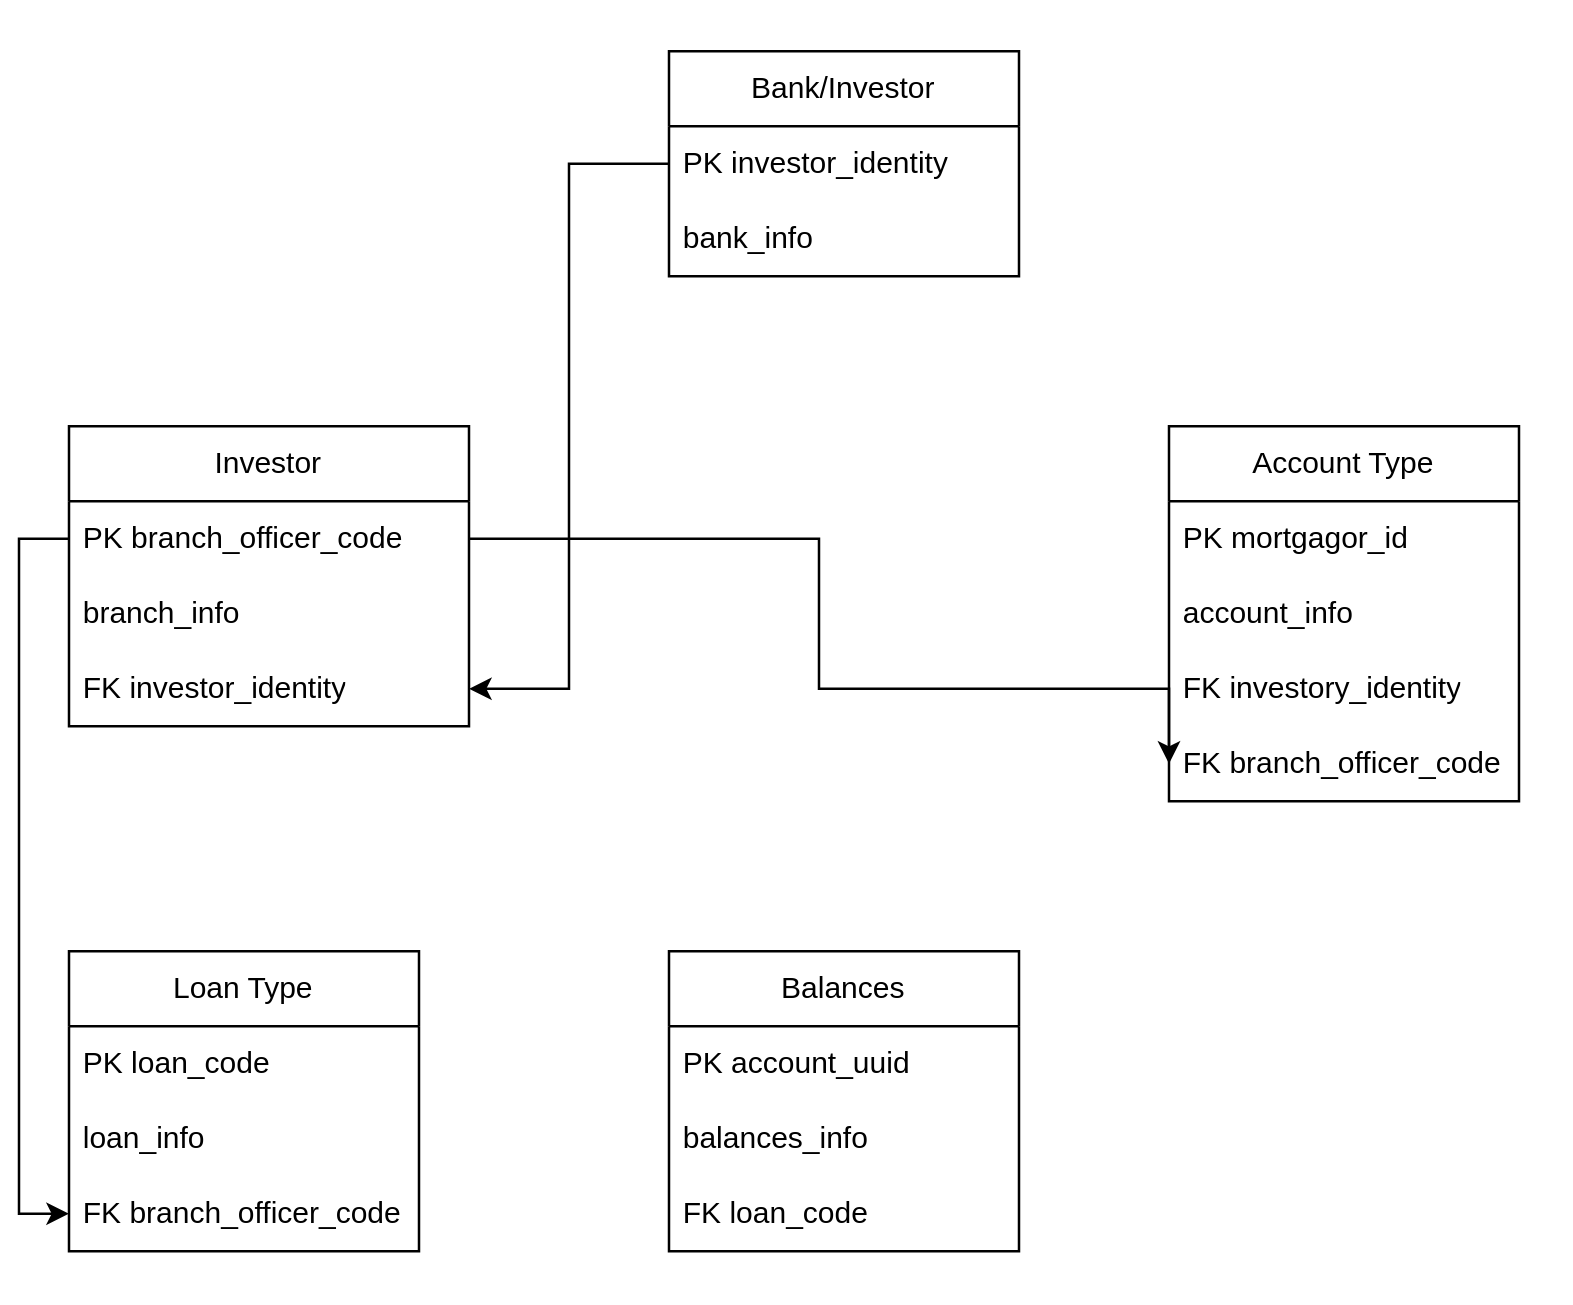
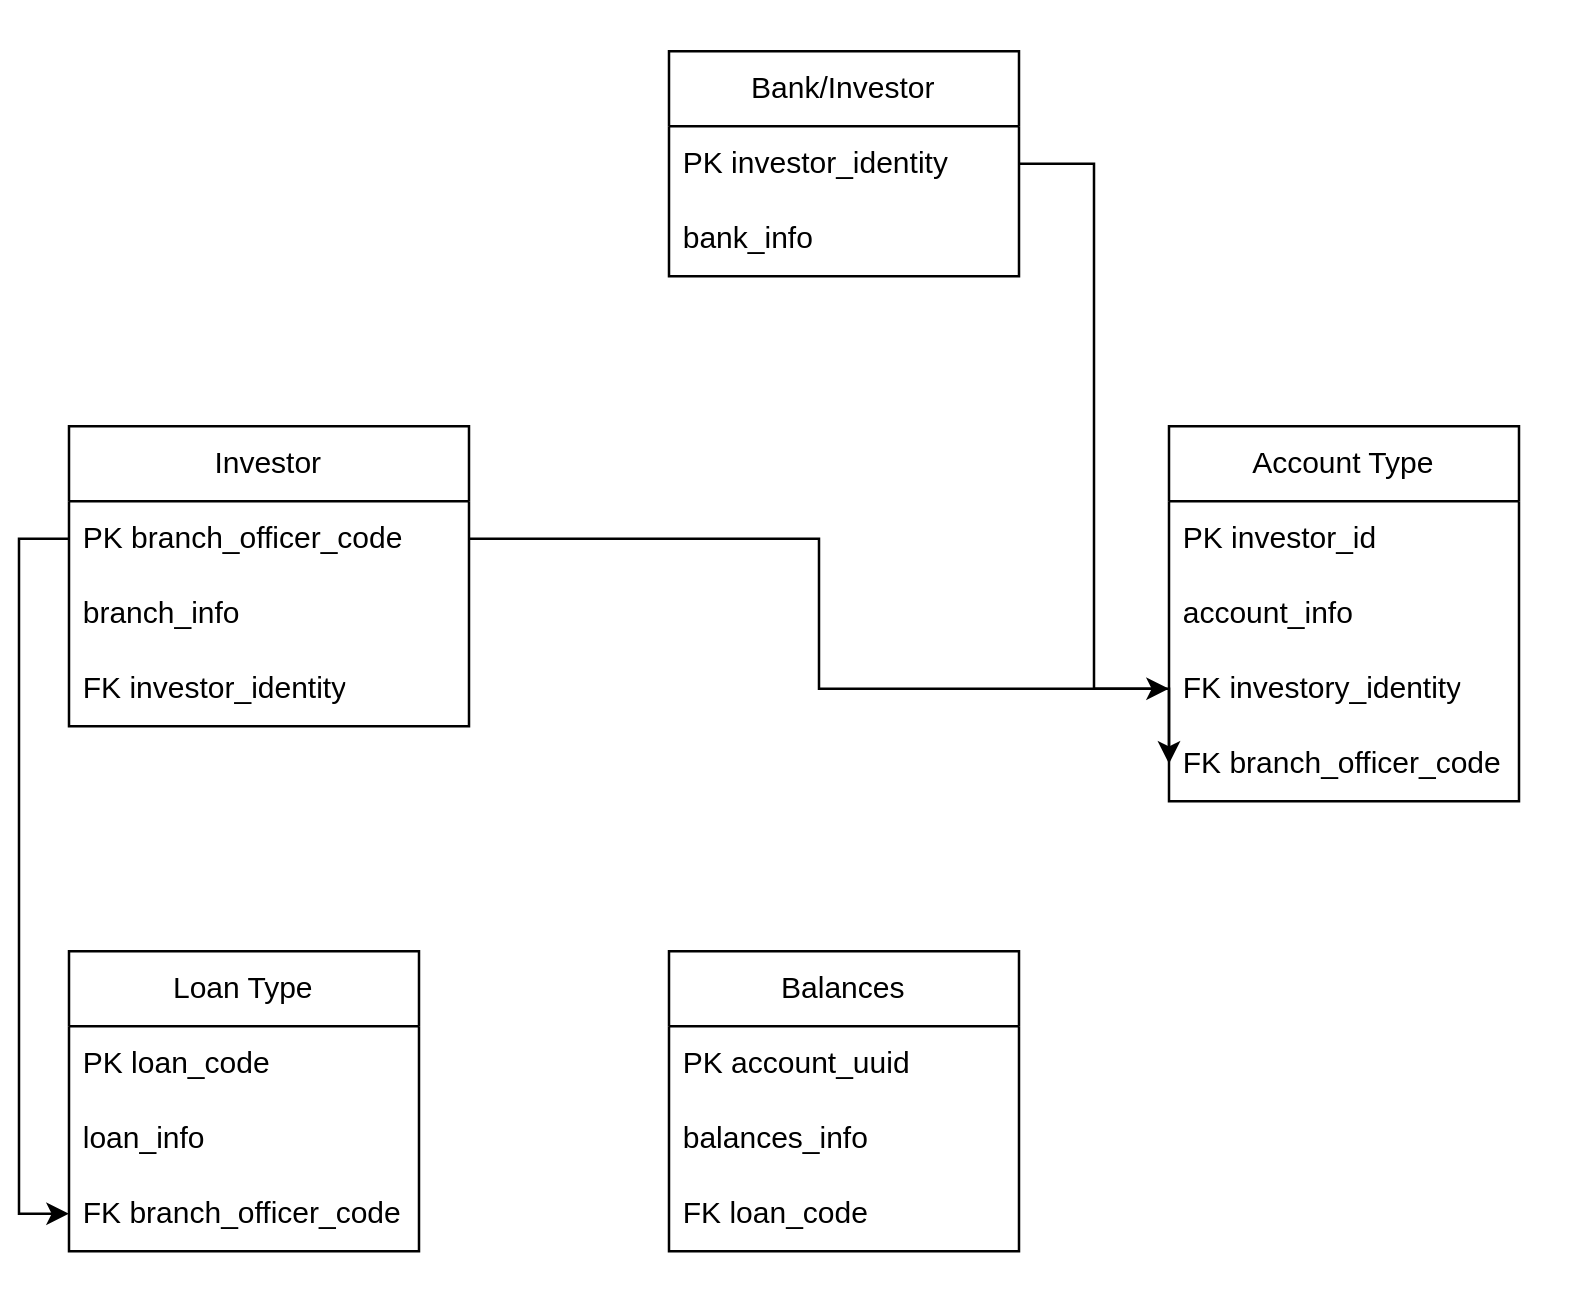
(569, 301) -> none
none -> (1094, 388)
(1302, 539) -> (1290, 539)
